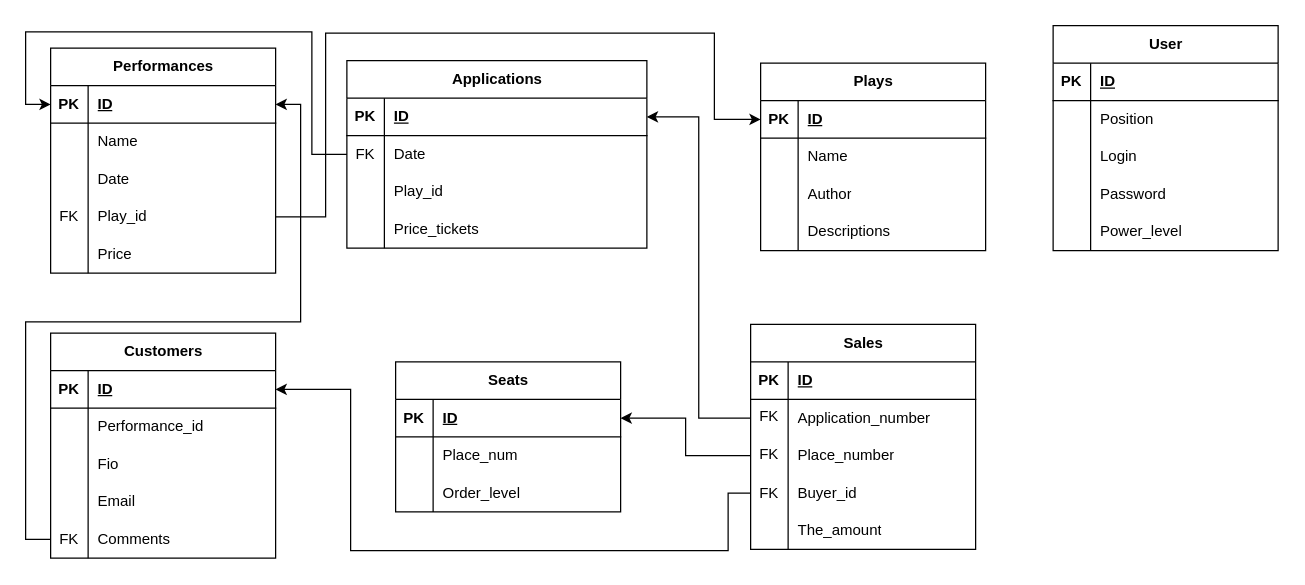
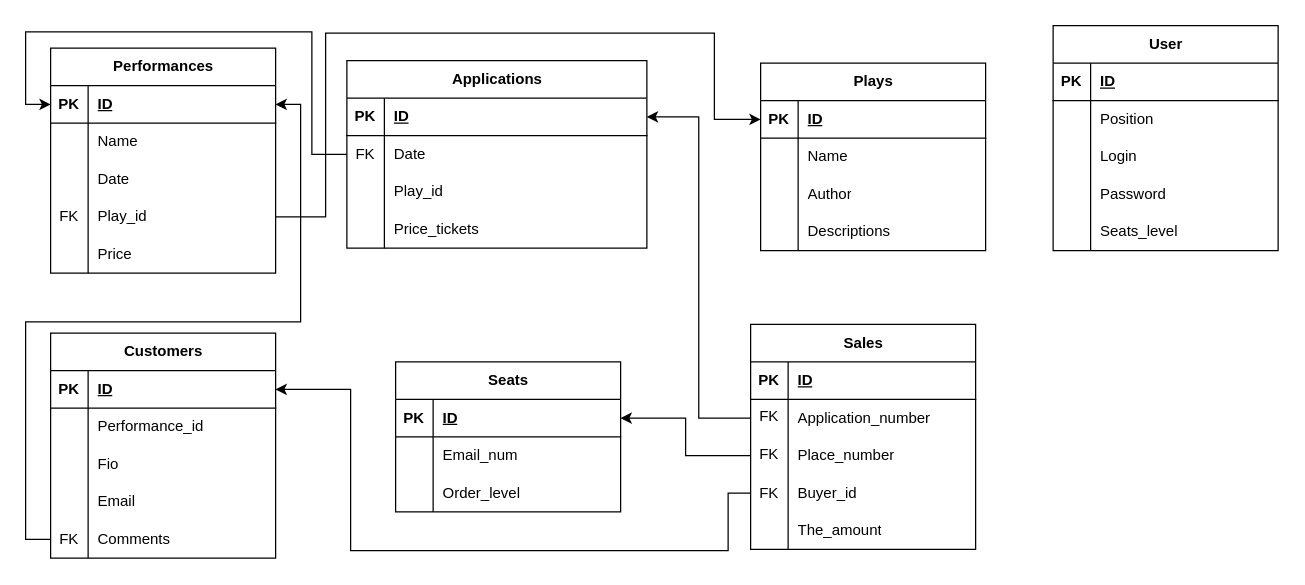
(1143, 232) -> (1143, 232)
(479, 456) -> (477, 456)
